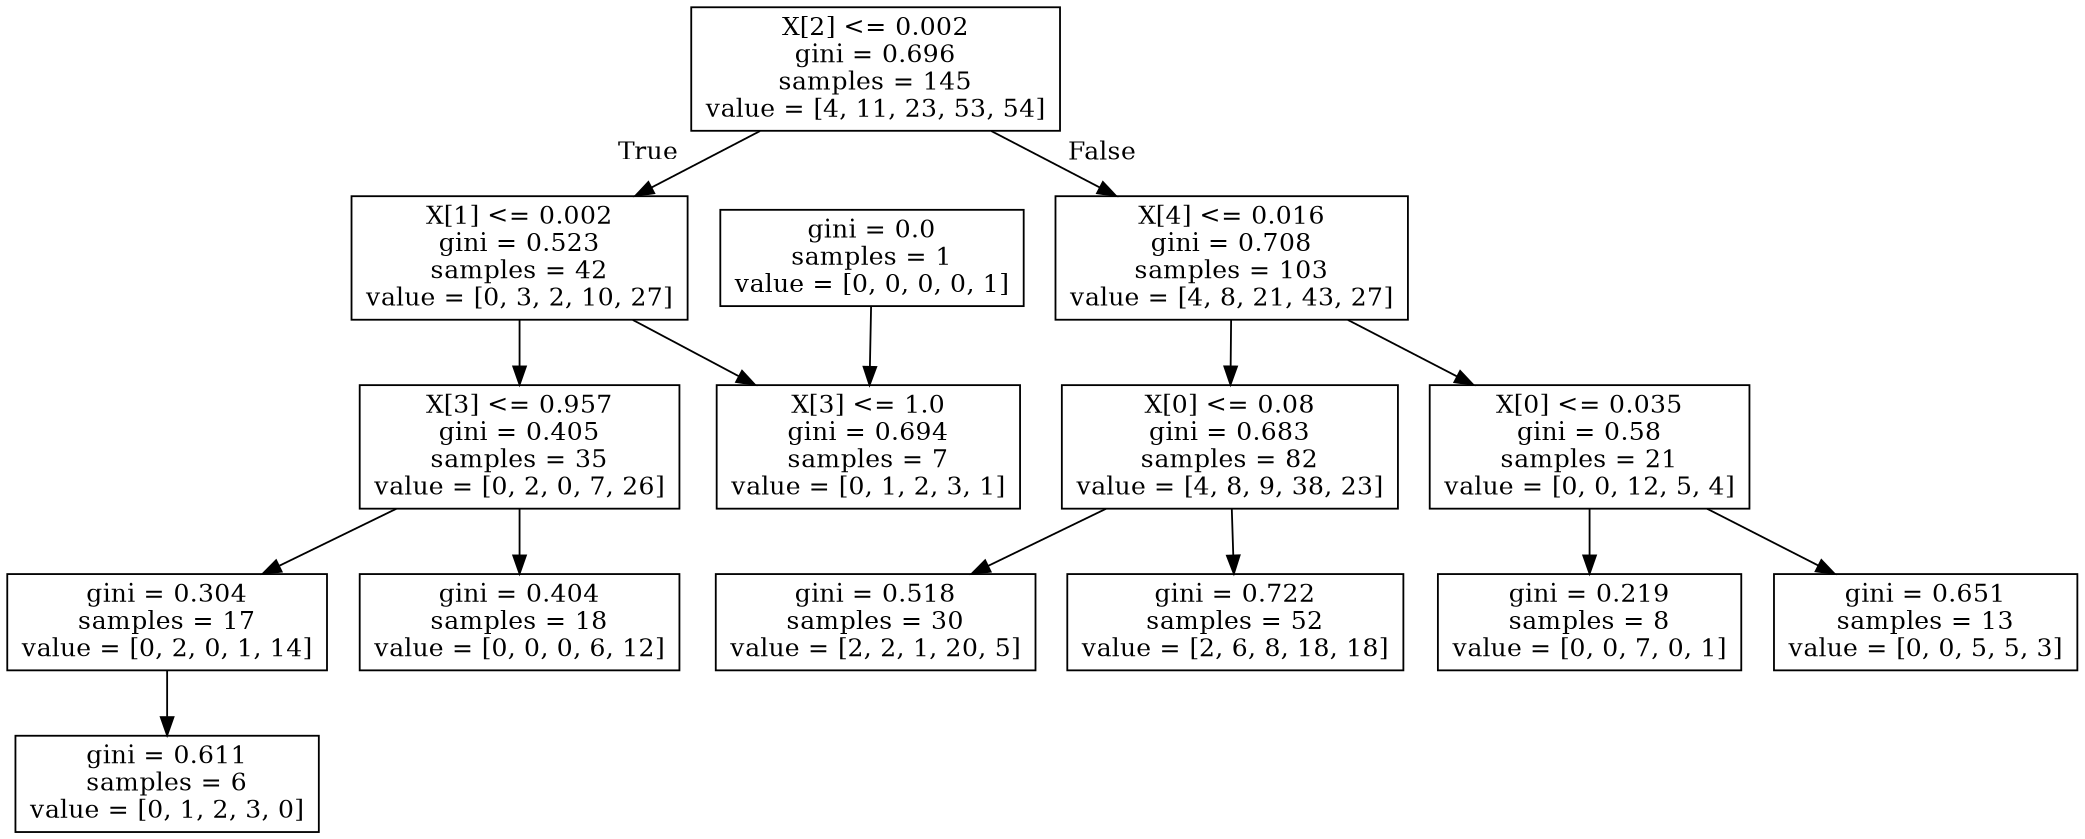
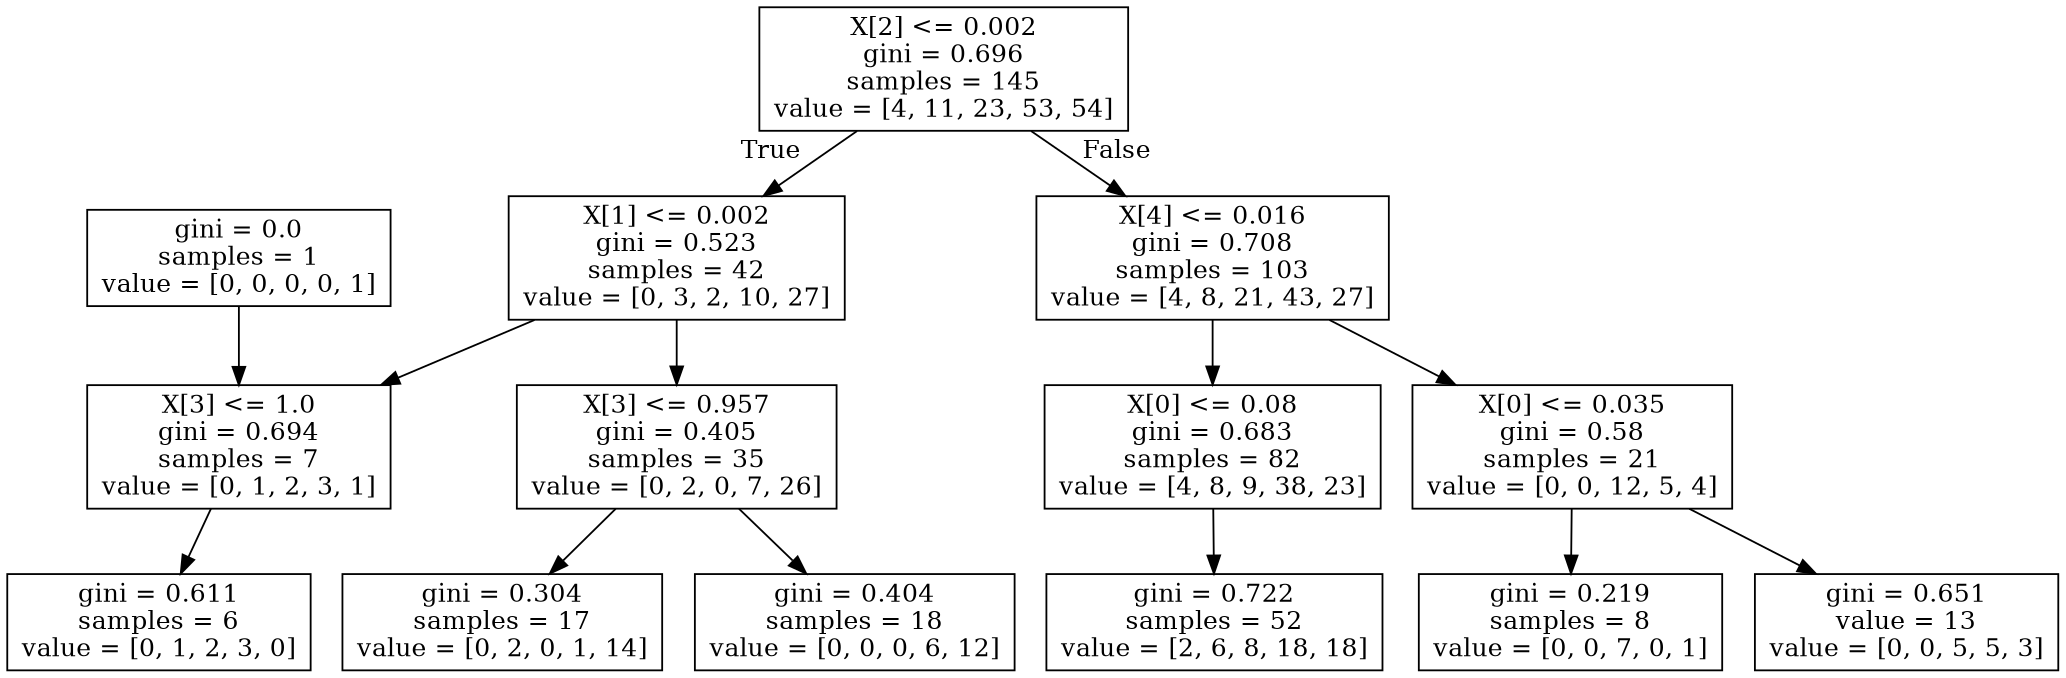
(876, 622) -> none
(1926, 622) -> (1907, 622)
(167, 694) -> (200, 533)
